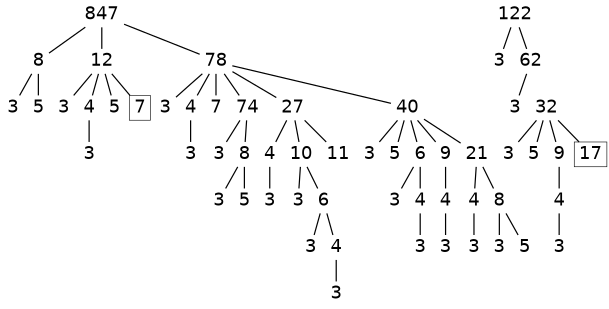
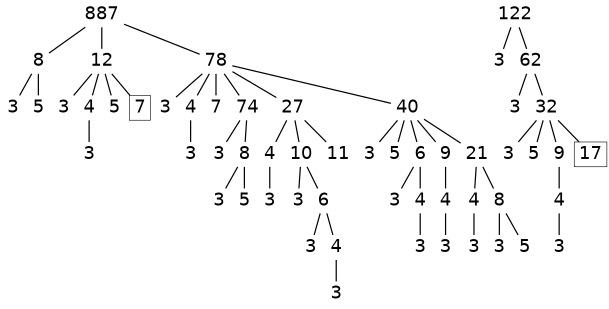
(102, 15) -> (102, 15)
none -> (539, 85)
